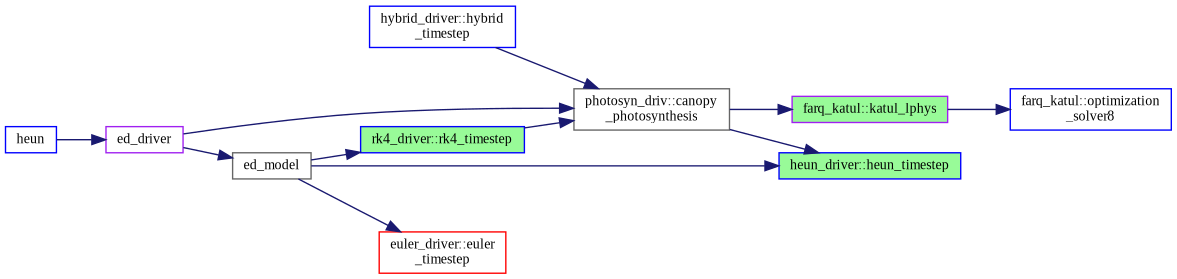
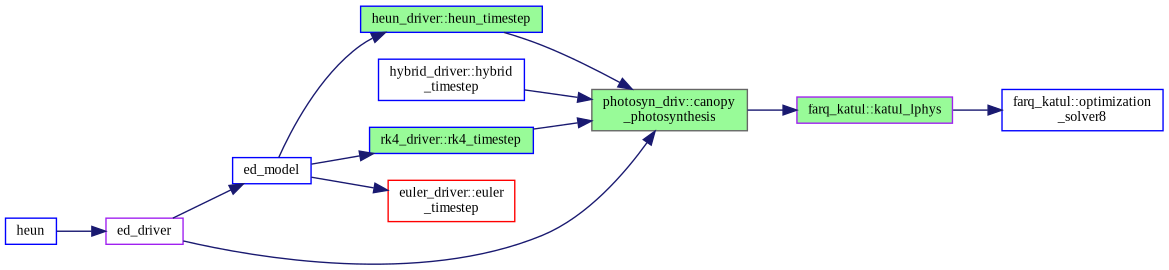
(652, 109) -> (670, 110)
(767, 139) -> (563, 54)
(272, 166) -> (272, 171)
